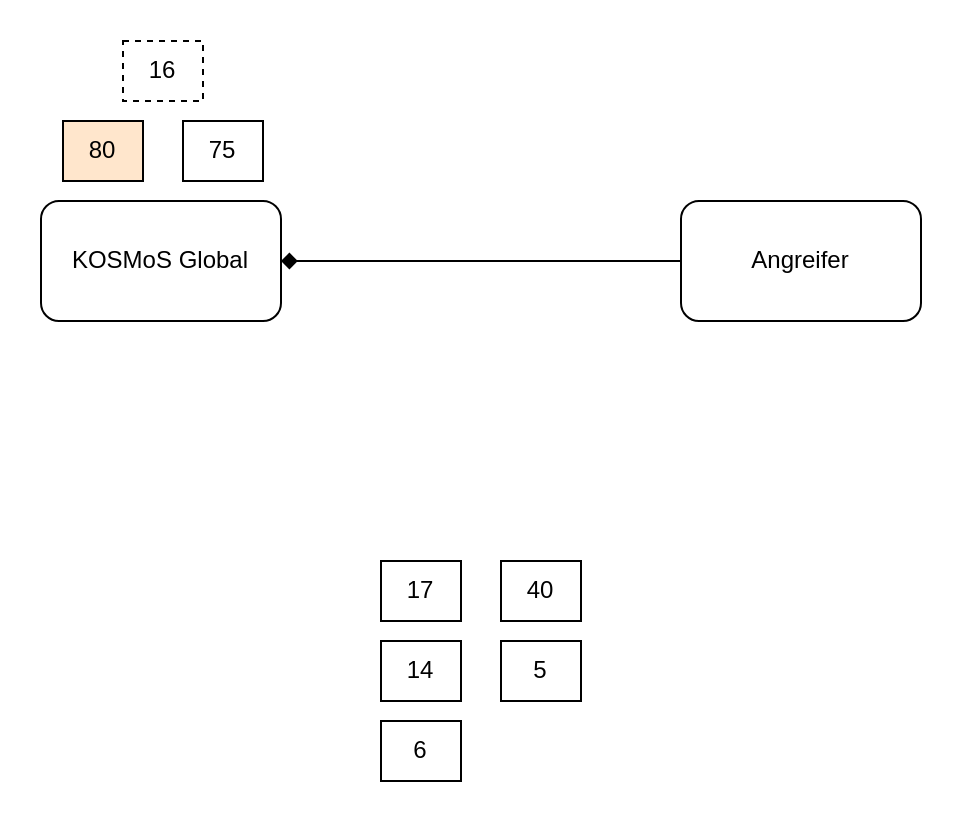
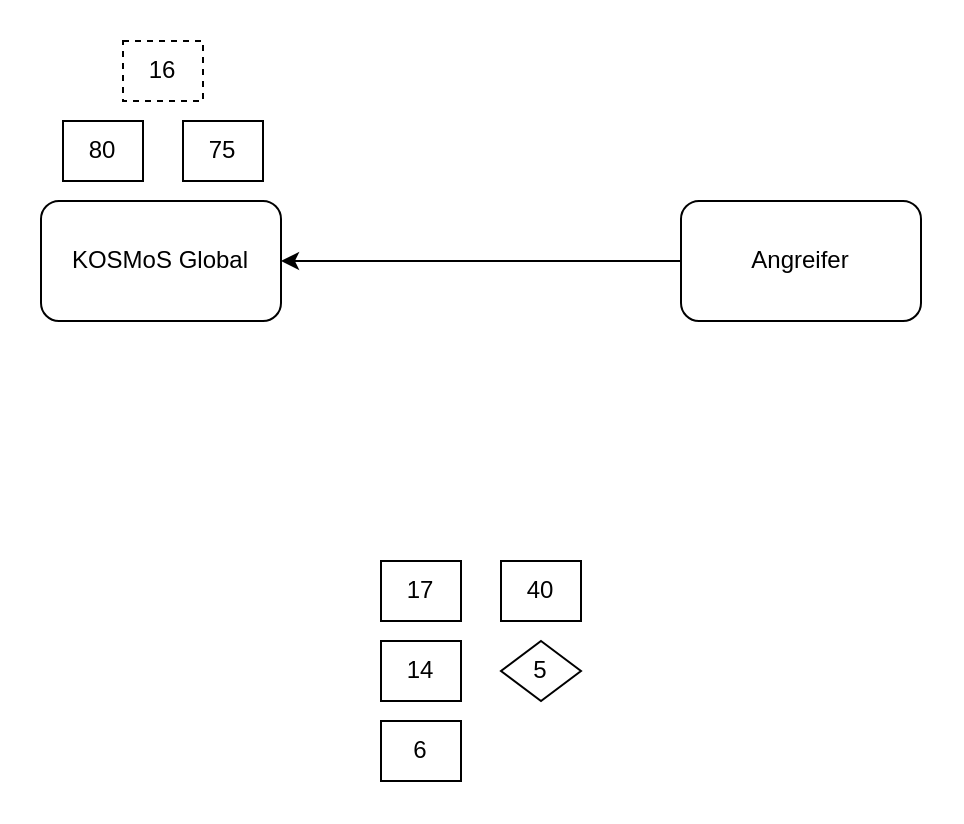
(103, 151) -> (103, 151)
(297, 261) -> (296, 261)
(541, 671) -> (541, 671)
